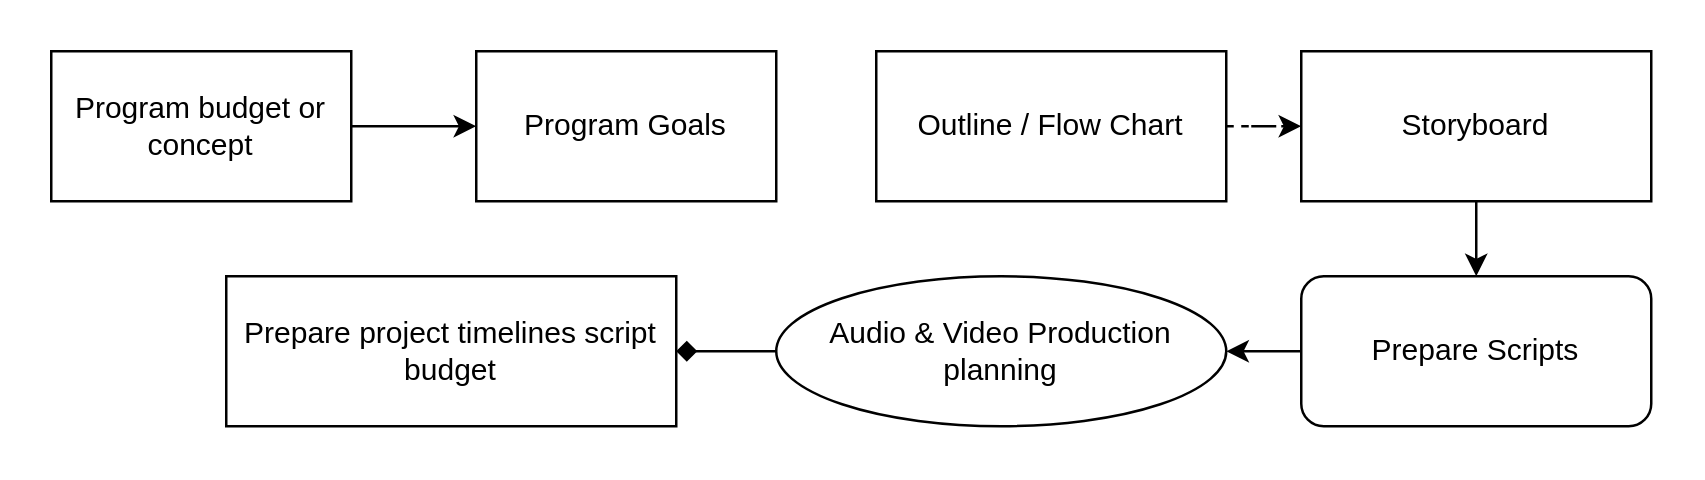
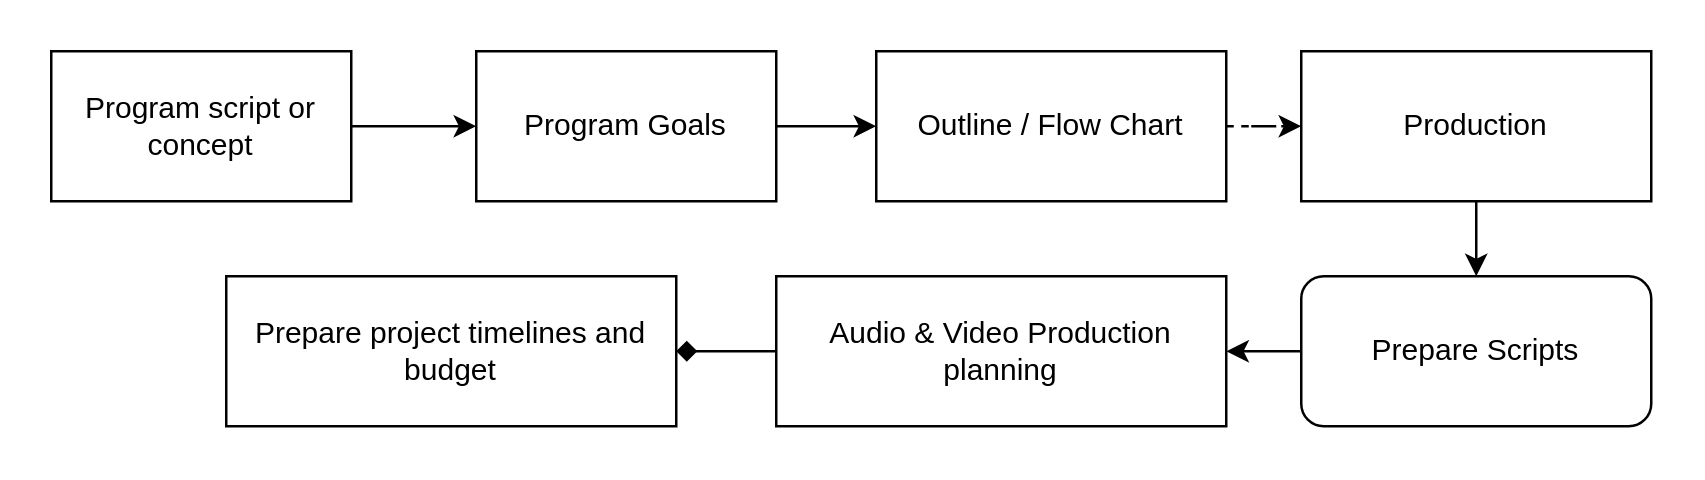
(201, 126) -> (201, 126)
none -> (818, 126)
(1476, 126) -> (1476, 126)
(451, 351) -> (451, 351)
(1001, 351) -> (1001, 351)
